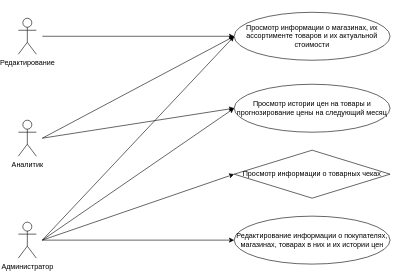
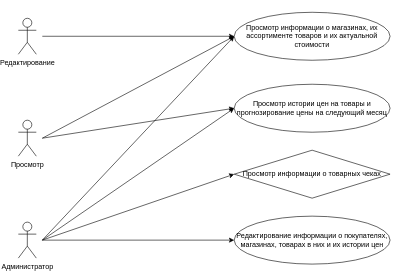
(28, 165) -> (28, 165)
